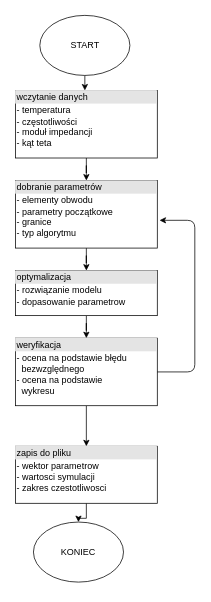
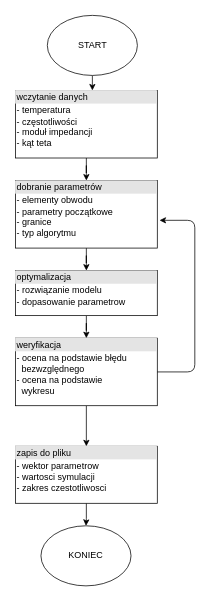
(85, 45) -> (92, 45)
(78, 552) -> (86, 555)
